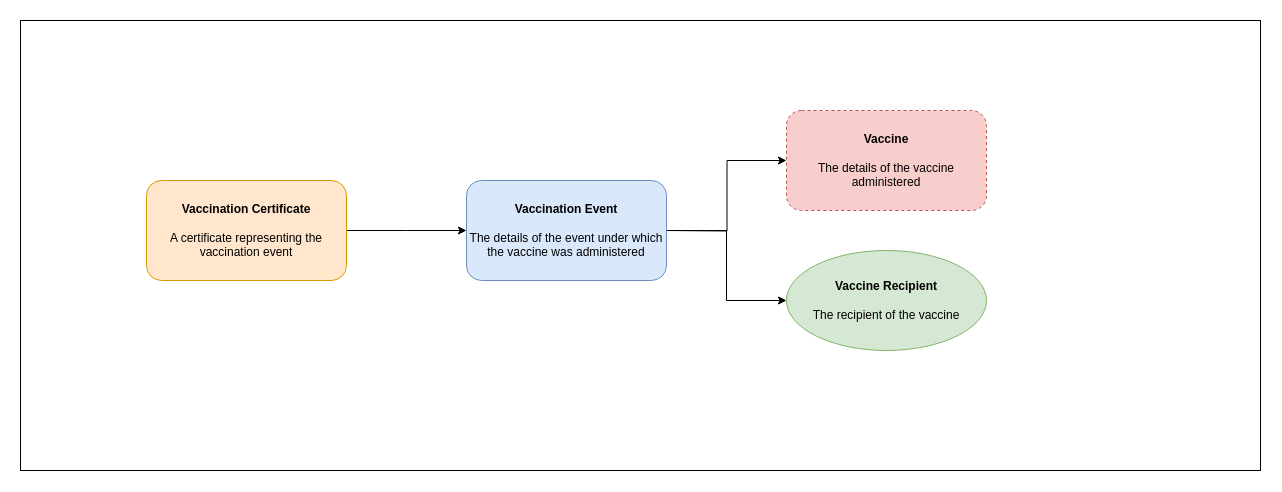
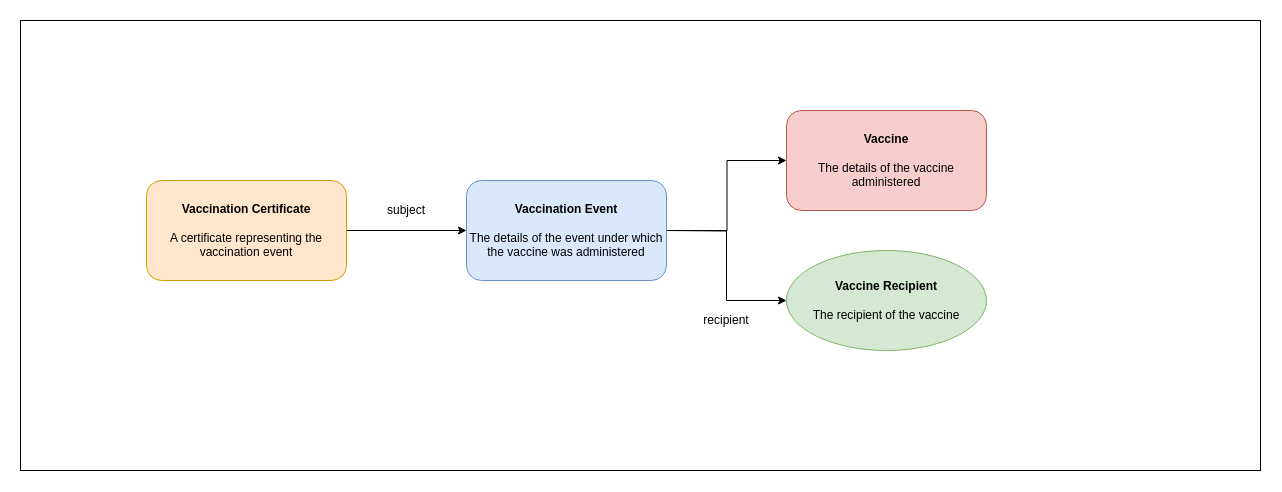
(887, 161) -> (887, 161)
none -> (407, 211)
none -> (727, 321)
